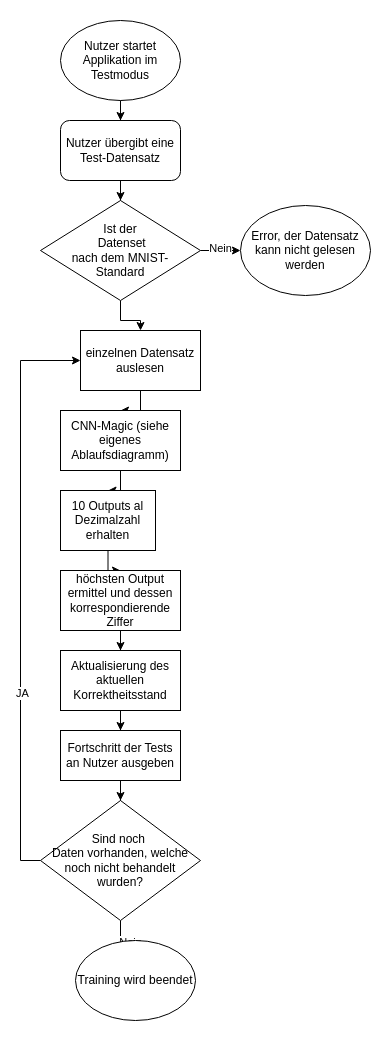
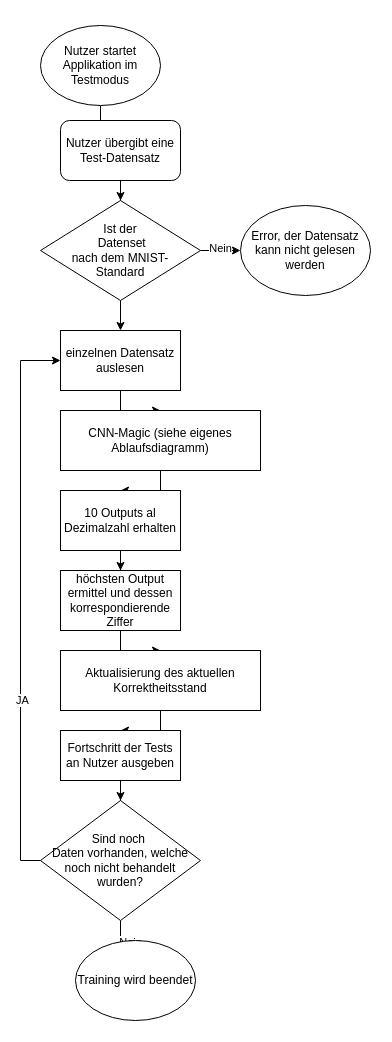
(121, 61) -> (101, 66)
(141, 361) -> (121, 361)
(121, 441) -> (161, 441)
(108, 521) -> (121, 521)
(121, 681) -> (161, 681)
